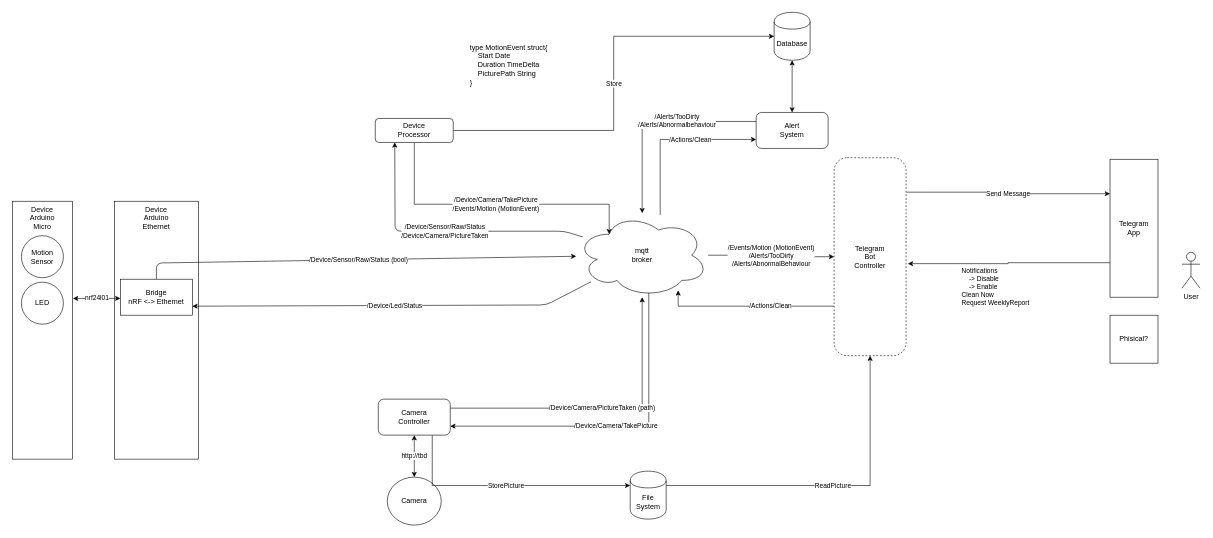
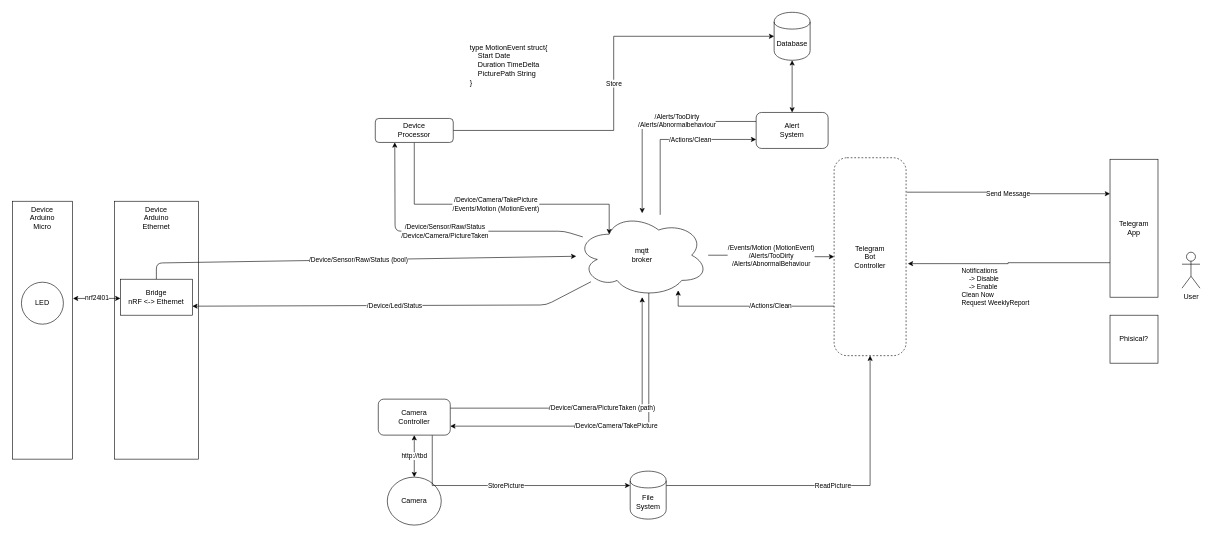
(42, 257) -> none
